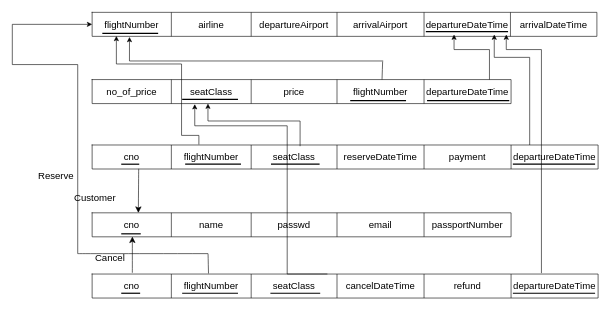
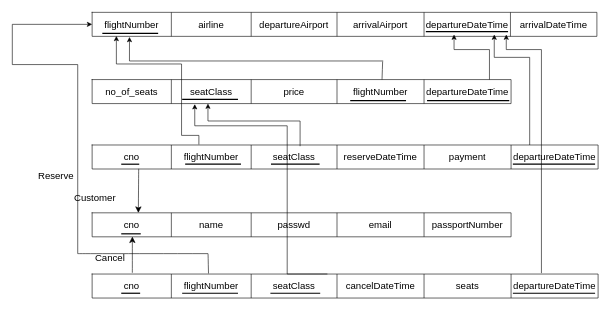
(132, 92) -> (132, 92)
(467, 286) -> (467, 286)
